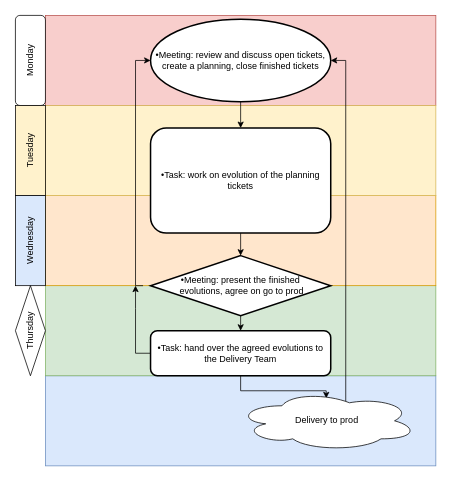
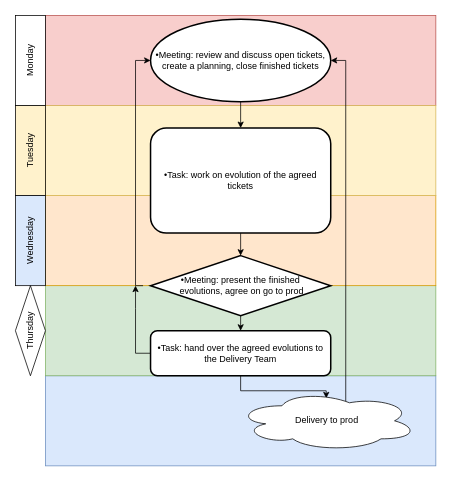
(30, 60) -> (30, 60)
(240, 180) -> (240, 180)
